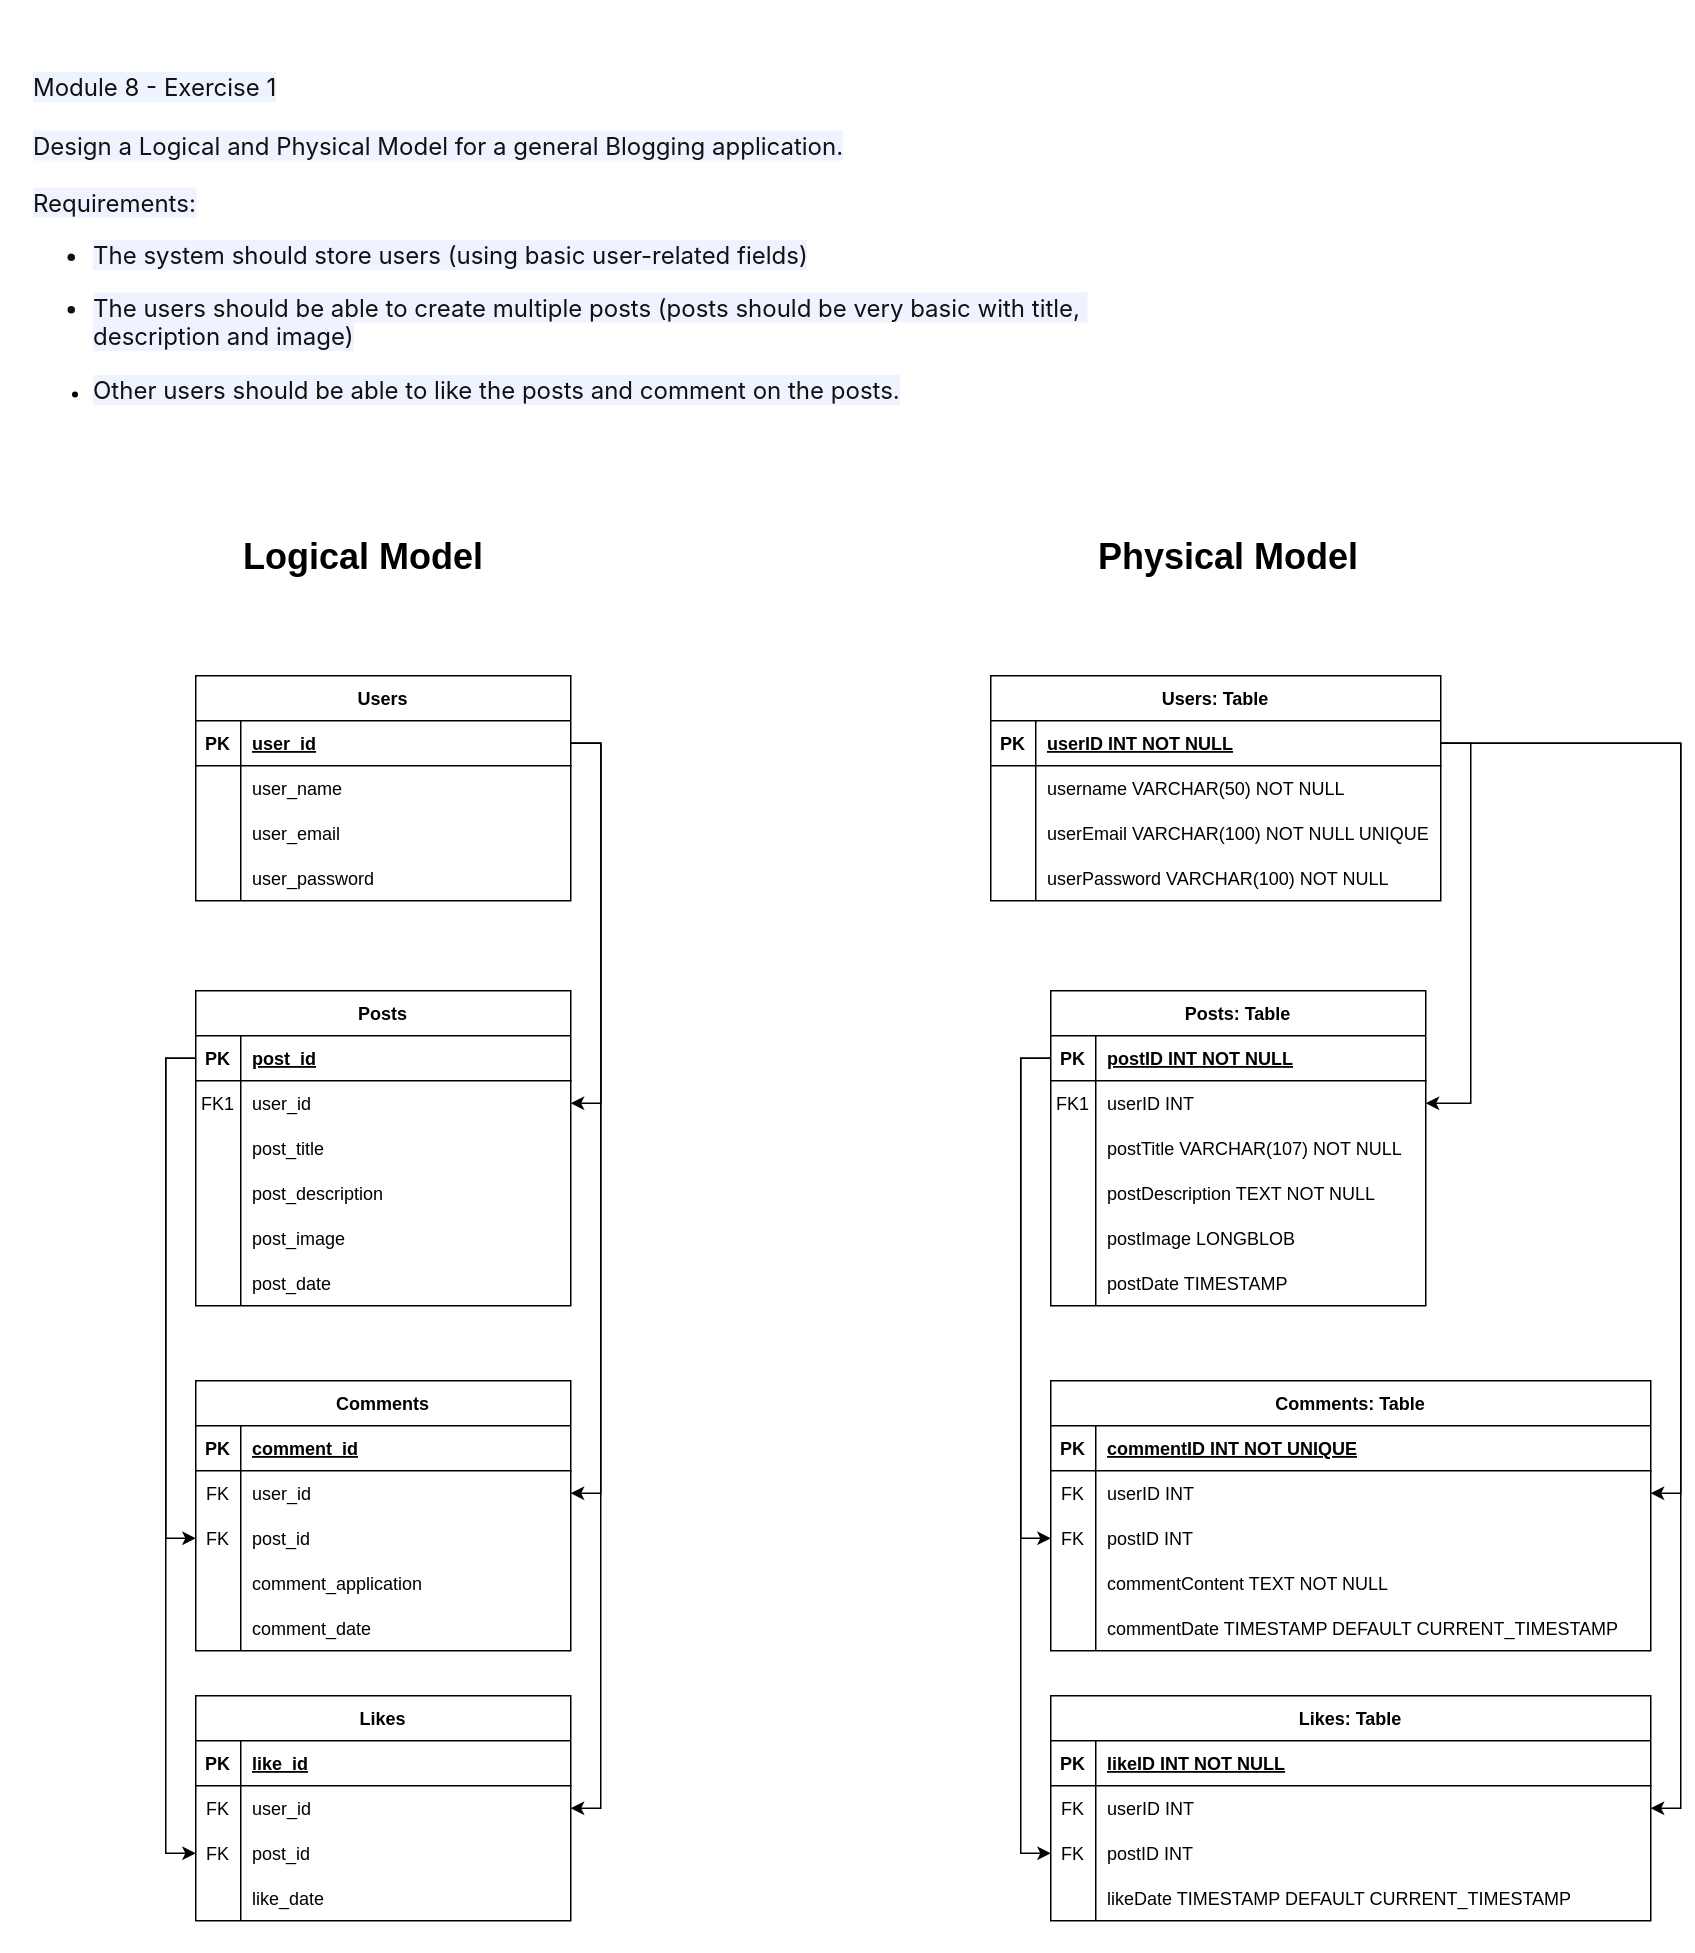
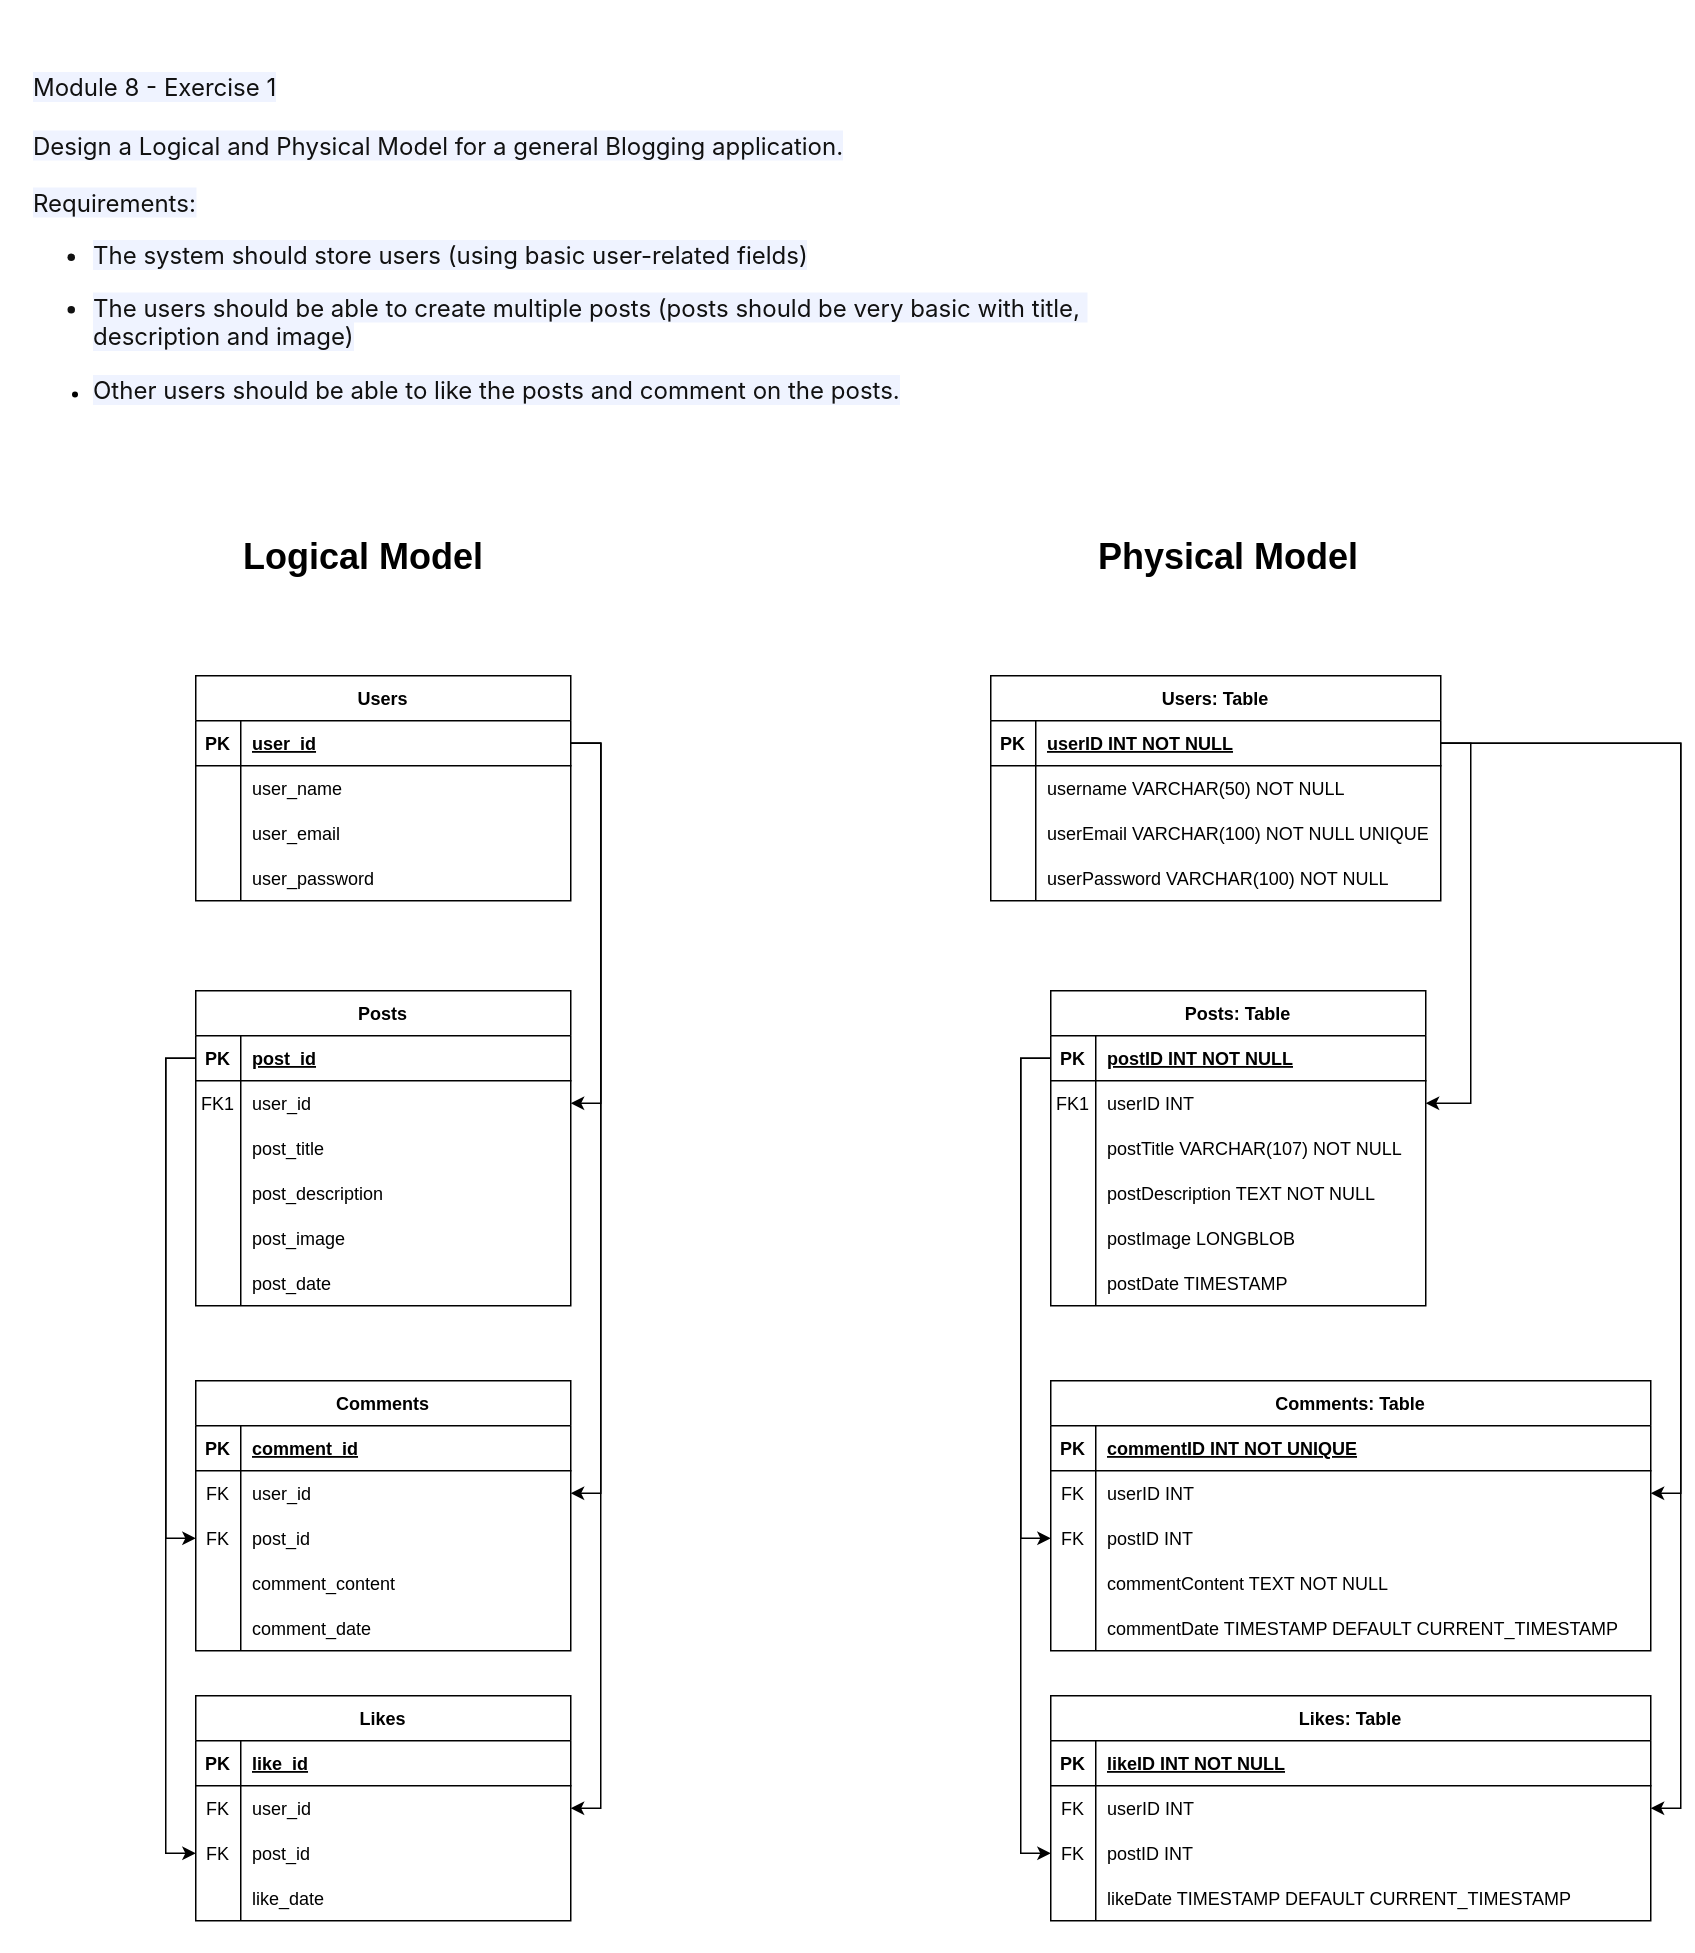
(341, 1584) -> (328, 1584)
